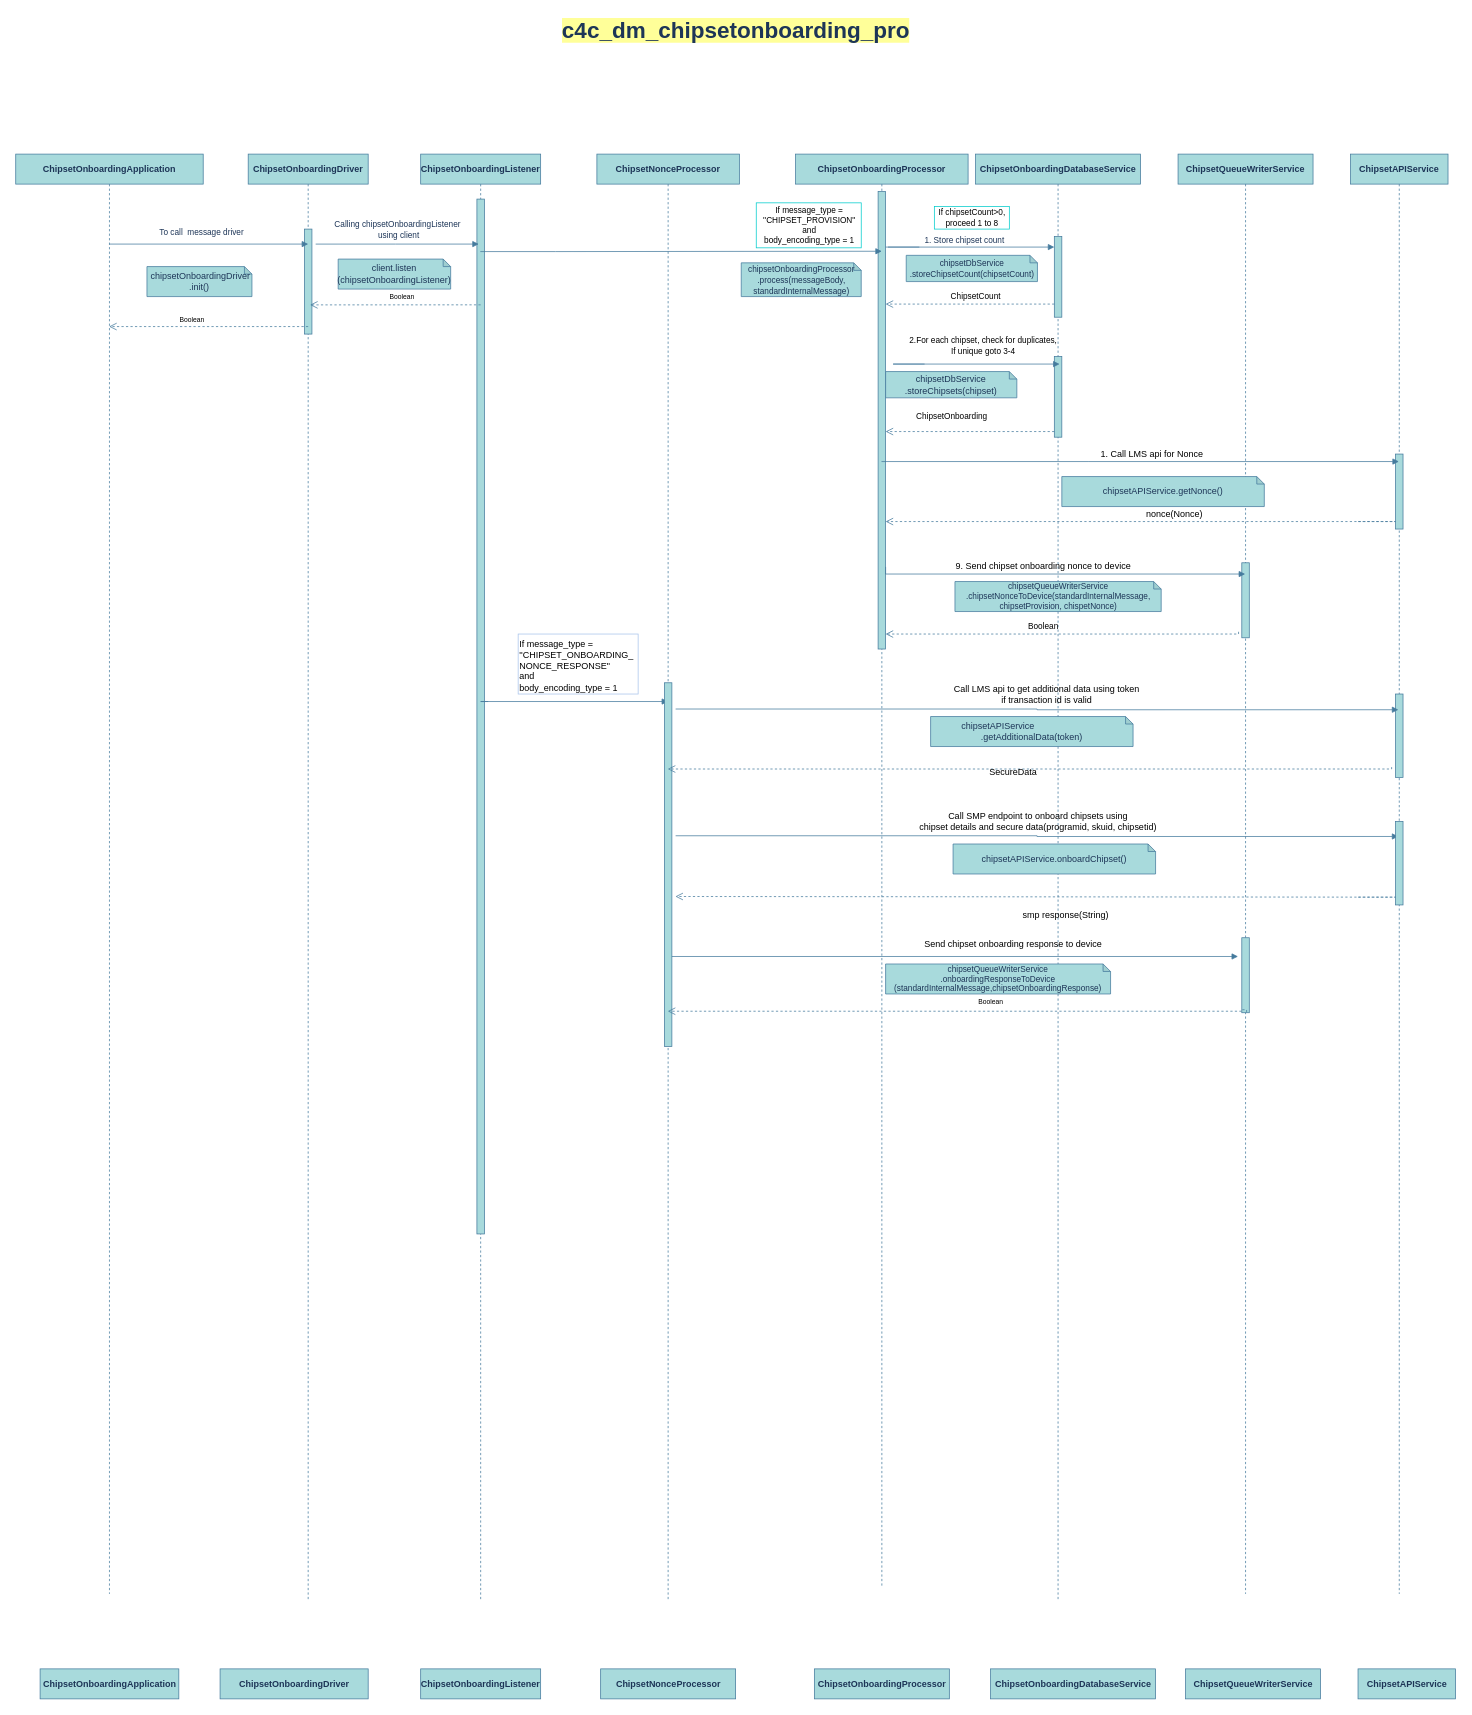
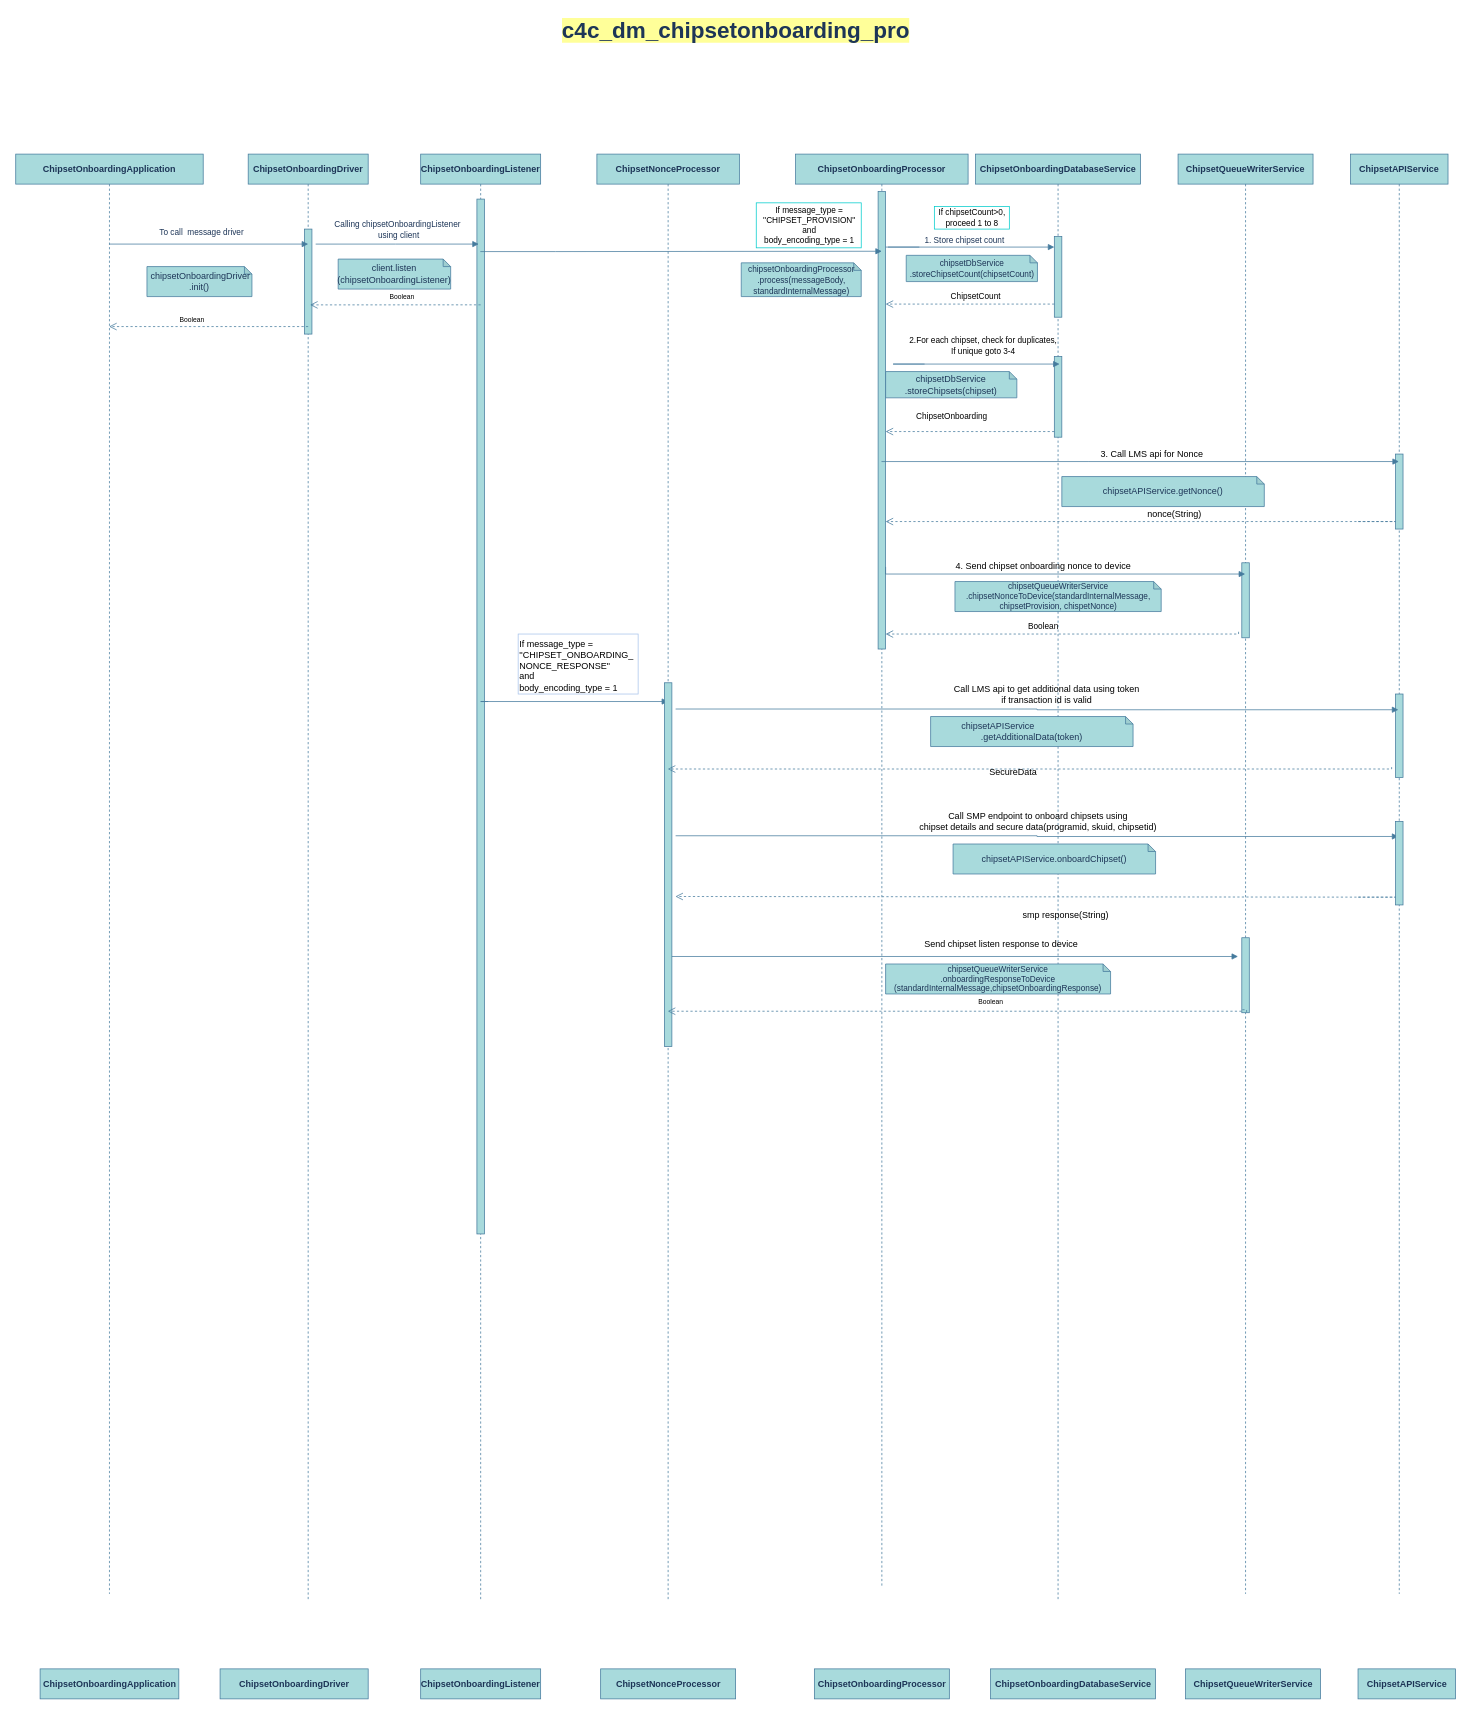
(1152, 454) -> (1152, 454)
(1175, 514) -> (1175, 514)
(1043, 567) -> (1043, 567)
(1017, 950) -> (1010, 945)
